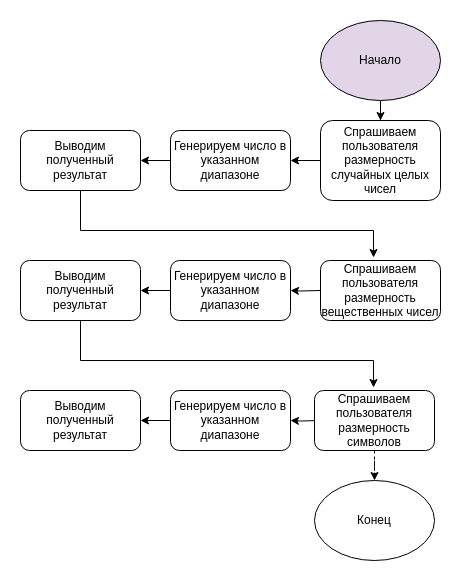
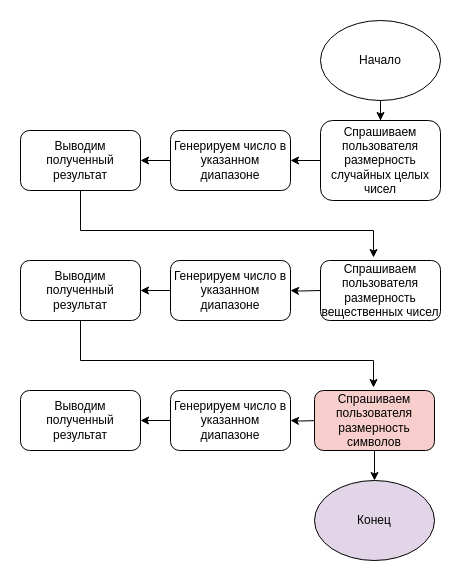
(381, 61) -> (381, 61)
(375, 421) -> (375, 421)
(375, 470) -> (375, 470)
(375, 521) -> (375, 521)
